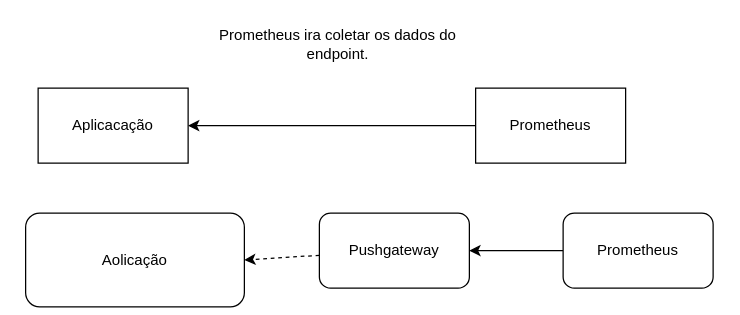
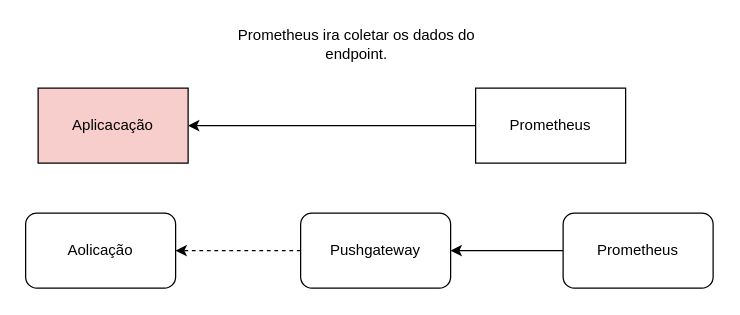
(338, 44) -> (357, 44)
(113, 126) -> (113, 126)
(394, 251) -> (376, 251)
(135, 260) -> (101, 251)
